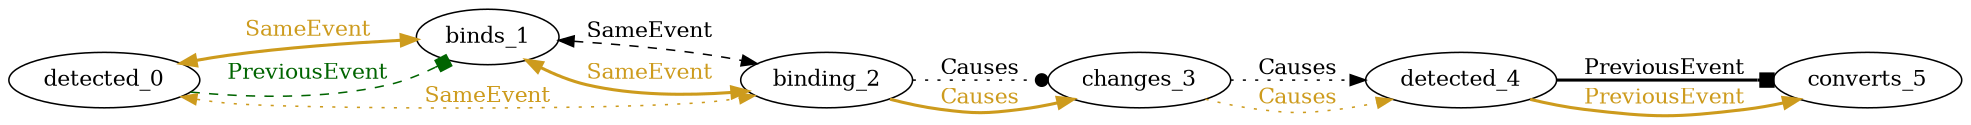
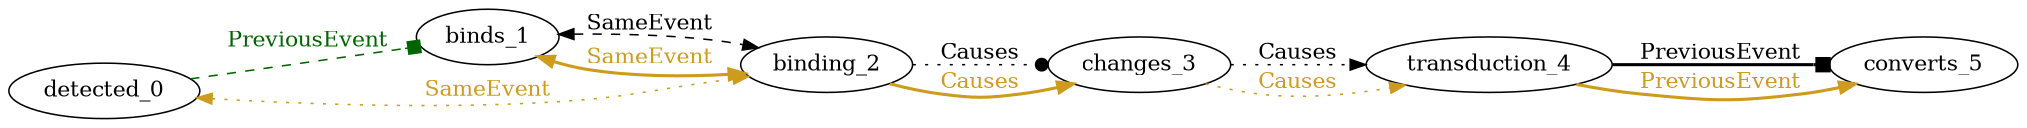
(298, 48) -> none
(1461, 80) -> (1489, 65)
